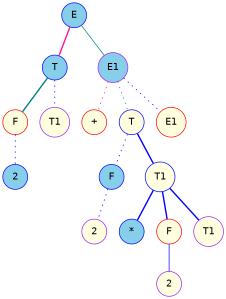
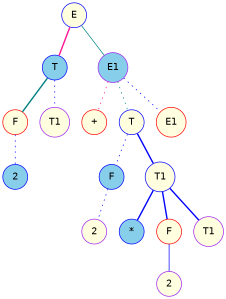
(74, 15) -> (74, 15)
